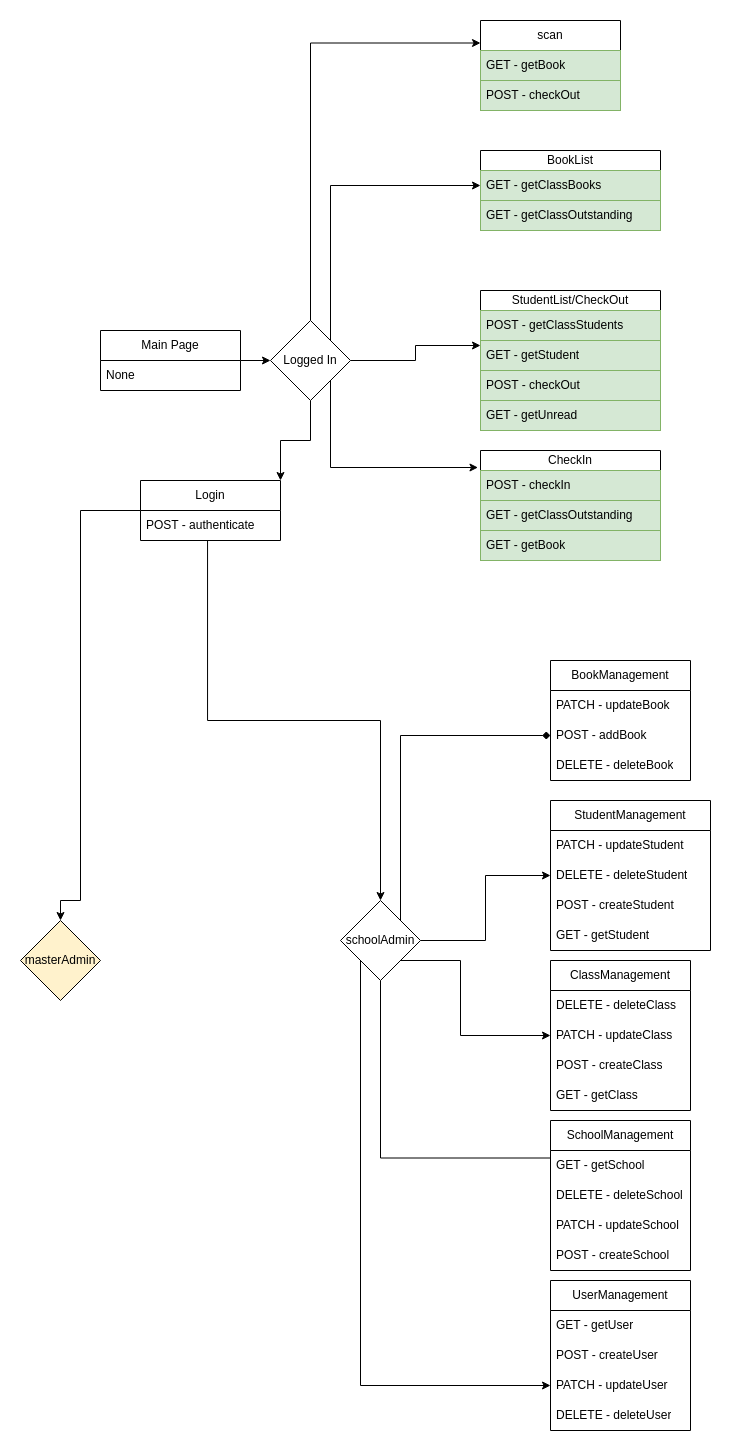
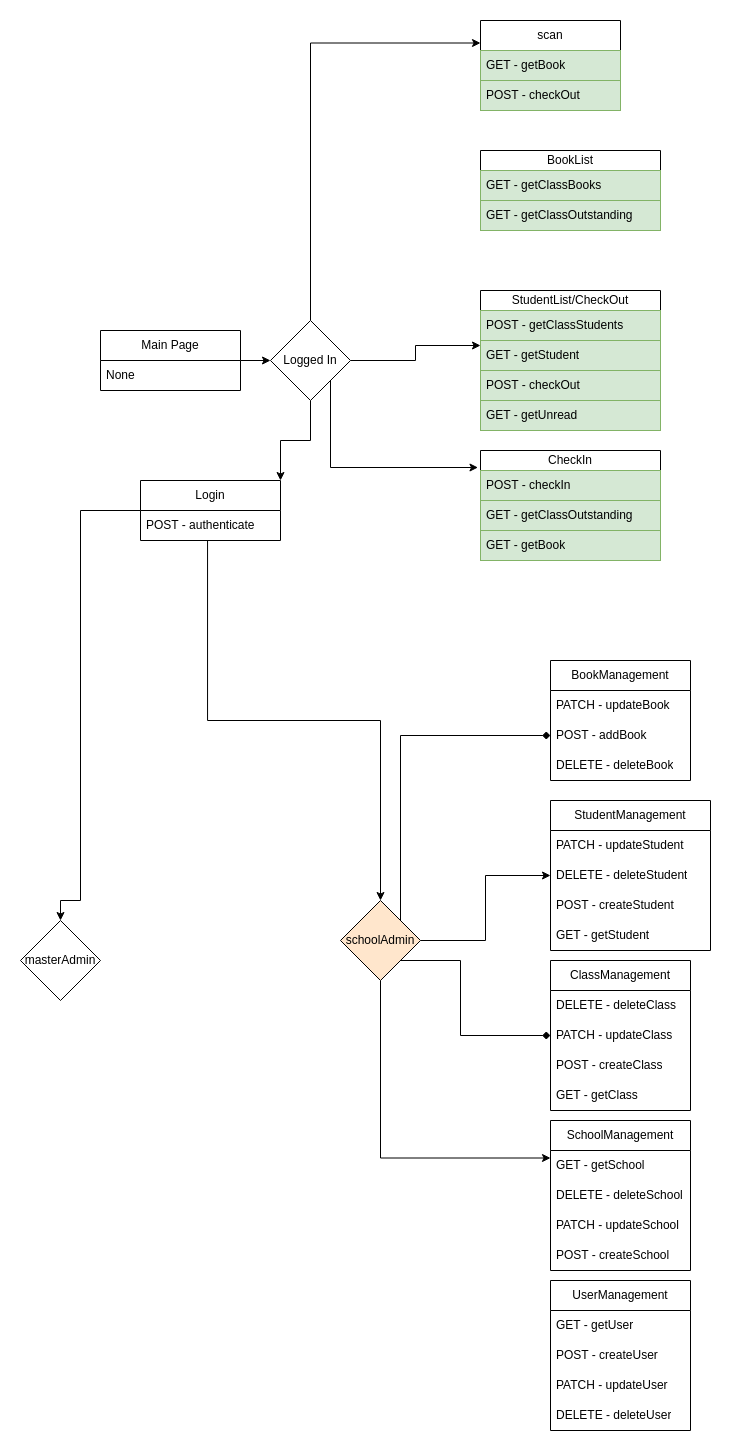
(331, 192) -> none
(381, 941) -> (381, 941)
(61, 961) -> (61, 961)
(542, 1036) -> (541, 1036)
(544, 1158) -> (542, 1158)
(361, 1265) -> none
